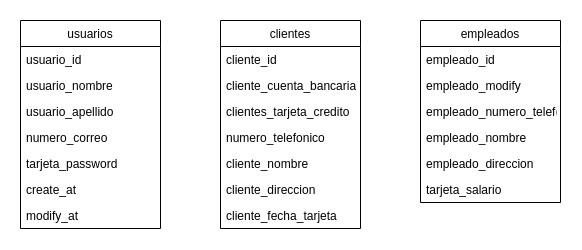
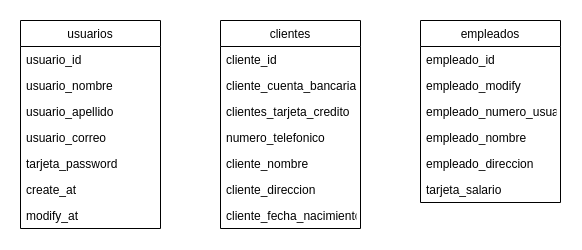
(509, 112) -> (500, 112)
(70, 138) -> (71, 138)
(293, 216) -> (300, 216)
